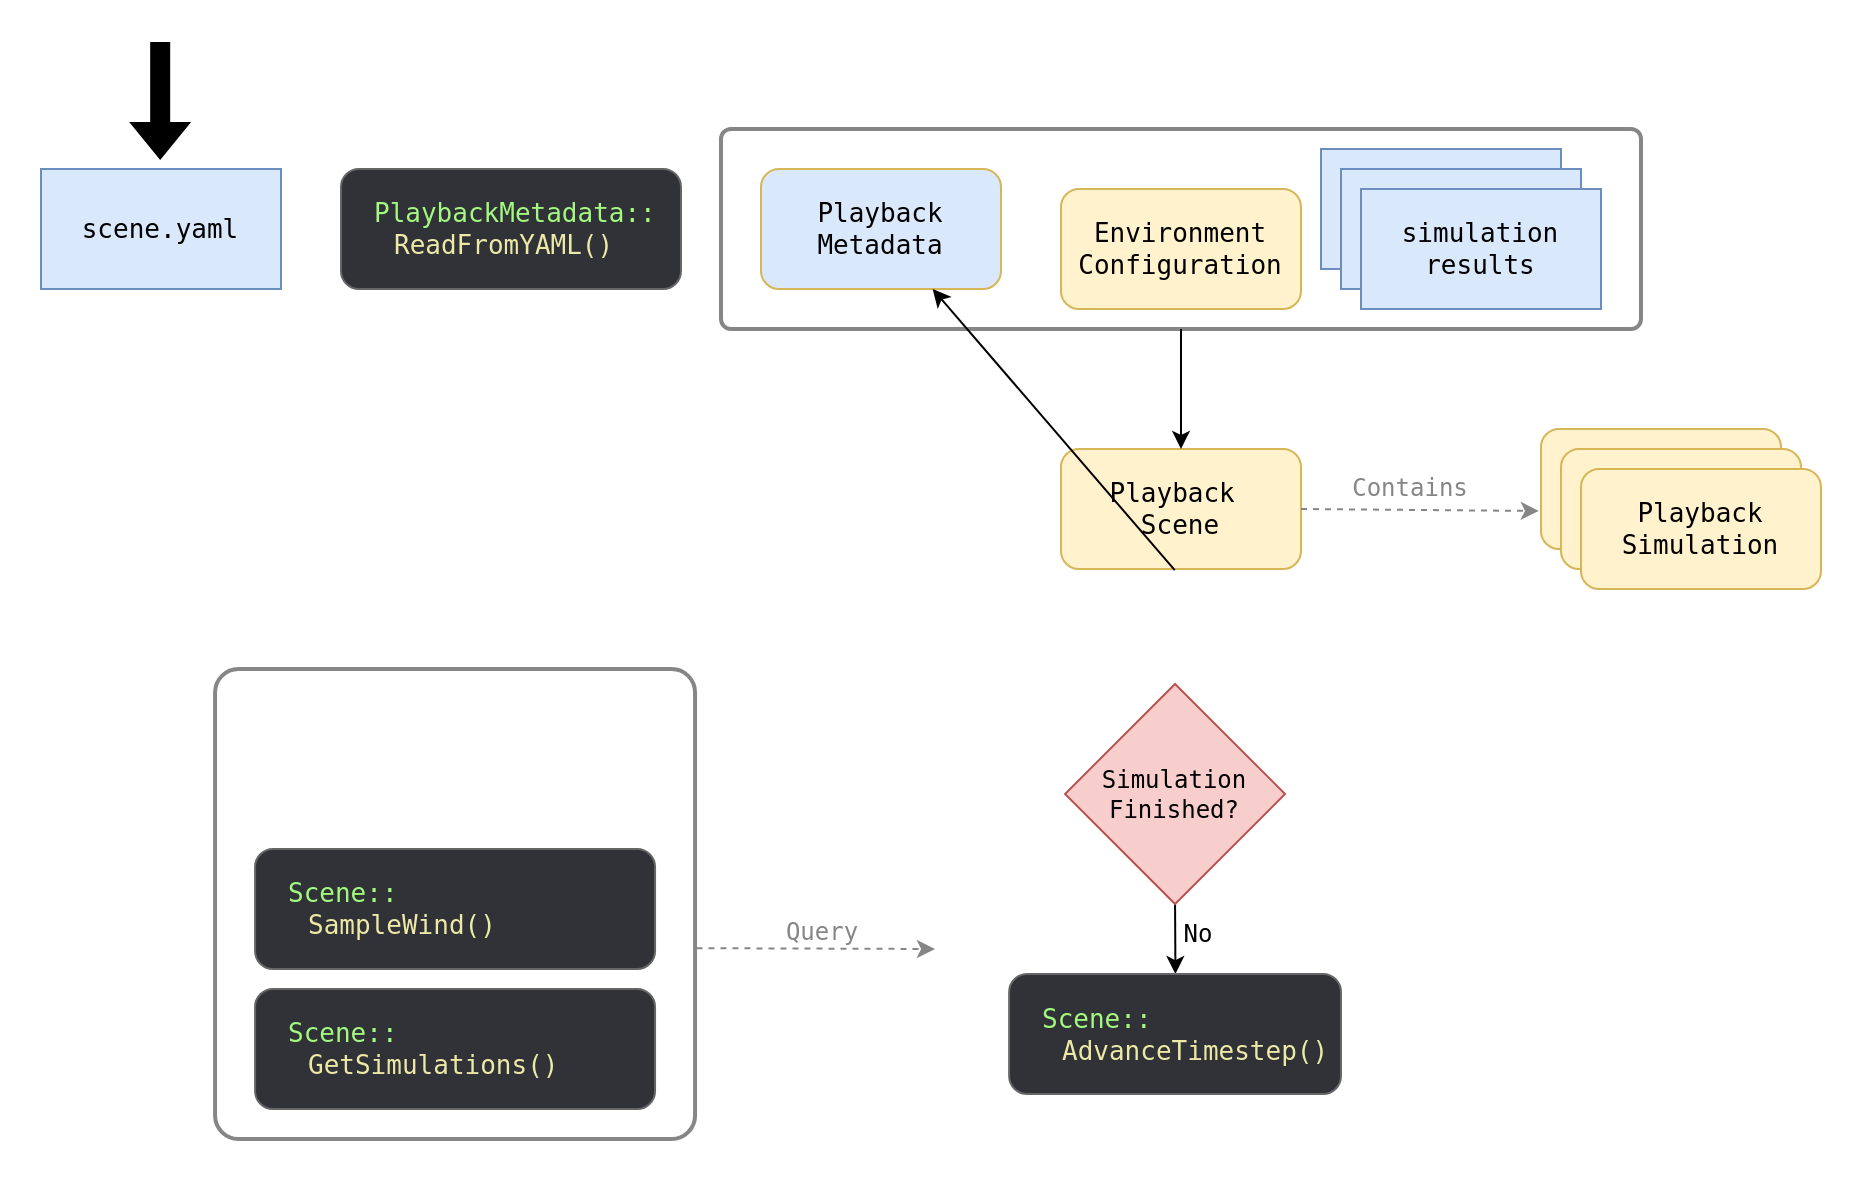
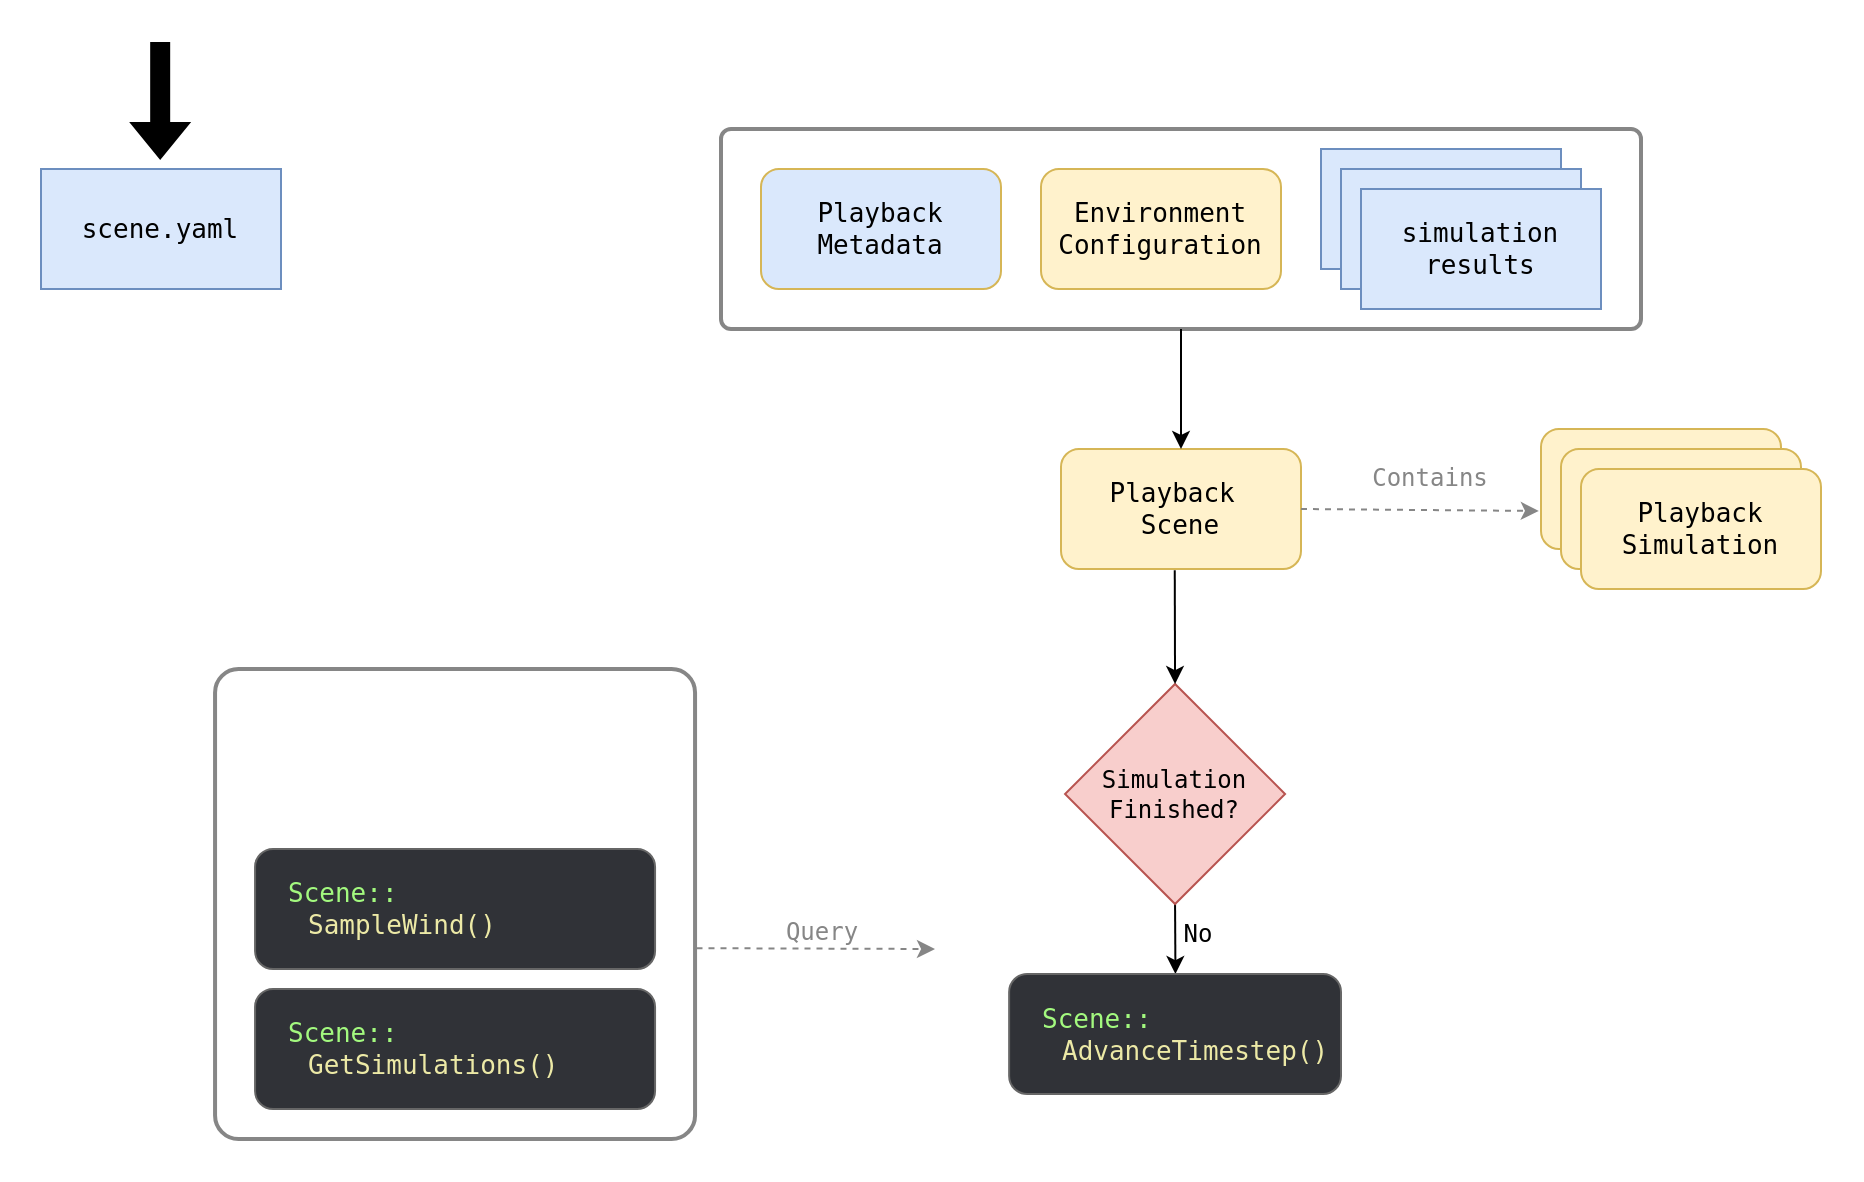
(511, 229) -> none
(1181, 249) -> (1161, 229)
(1058, 434) -> (1175, 620)
(1411, 489) -> (1431, 479)
